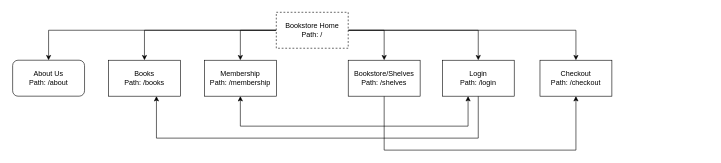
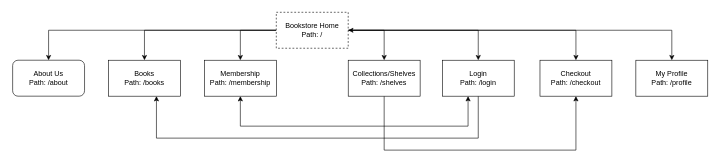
none -> (671, 30)
(384, 78) -> (384, 78)
none -> (672, 78)
